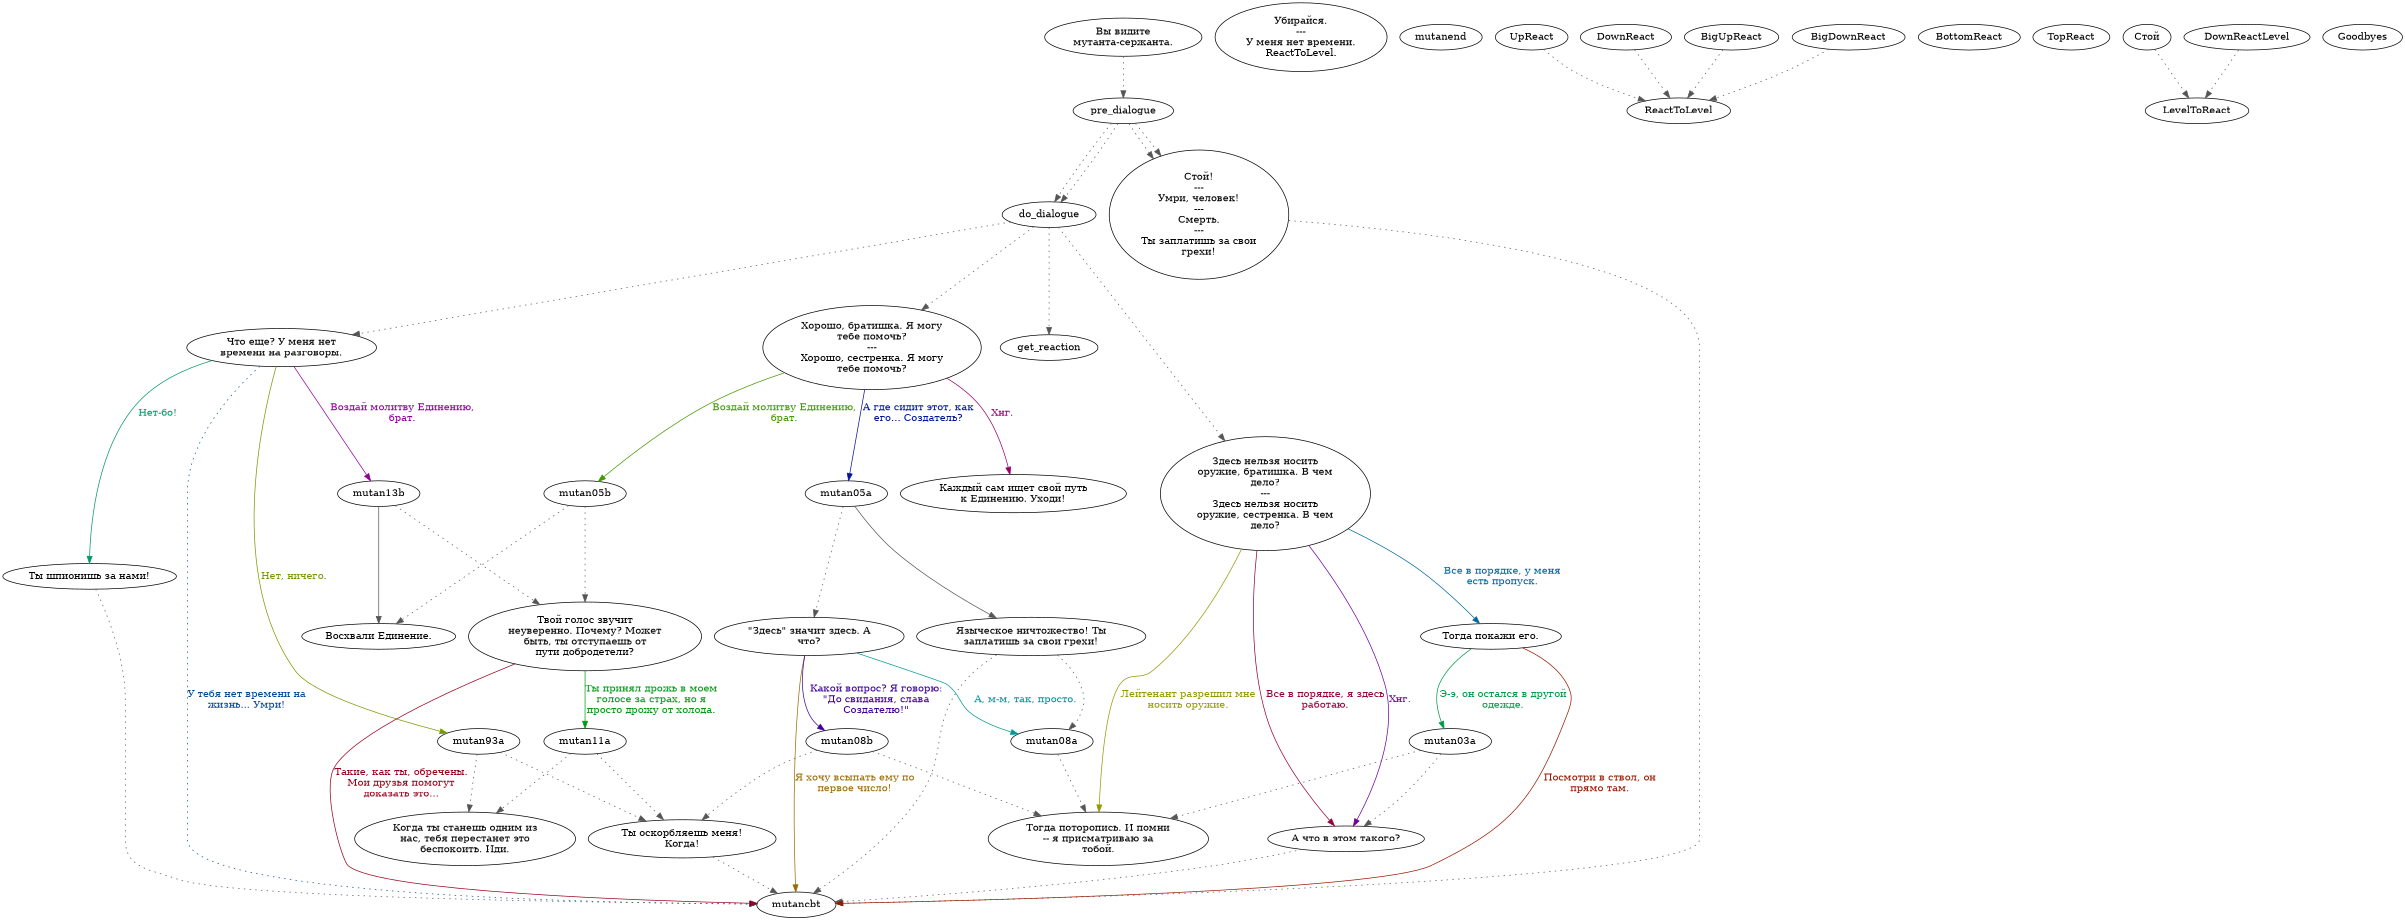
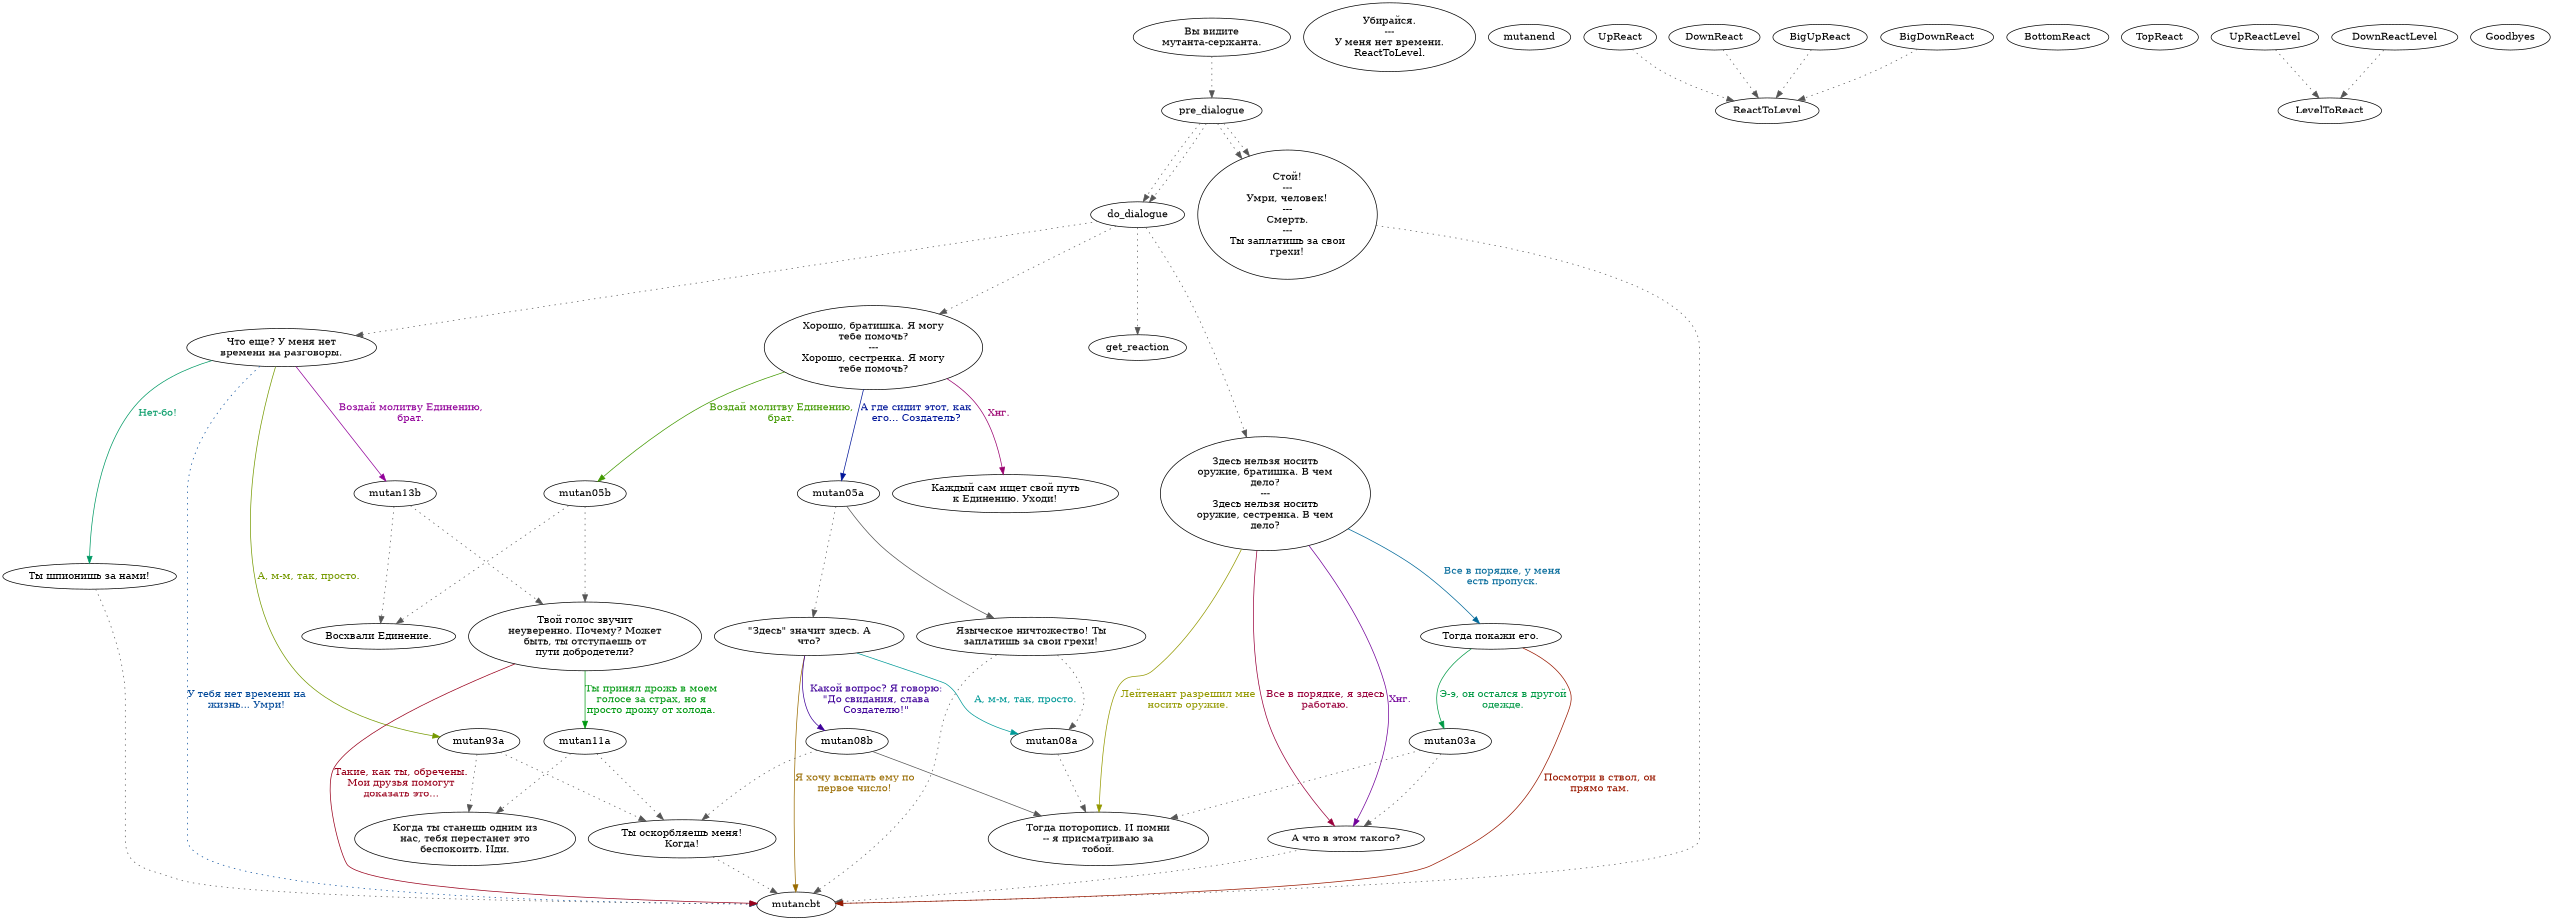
(2147, 37) -> (2265, 37)
(379, 561) -> (388, 562)
(294, 576) -> (309, 576)
(954, 782) -> (954, 782)
